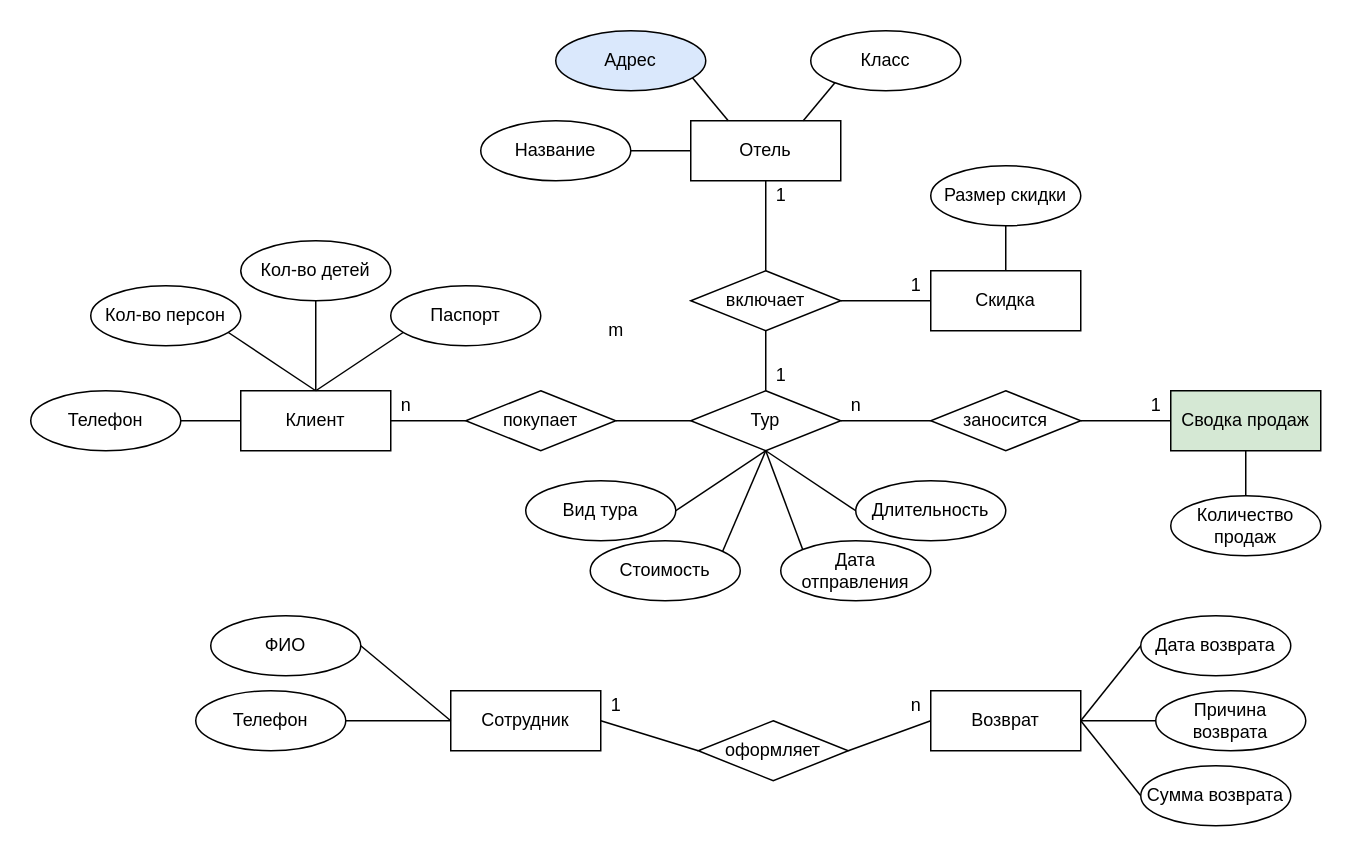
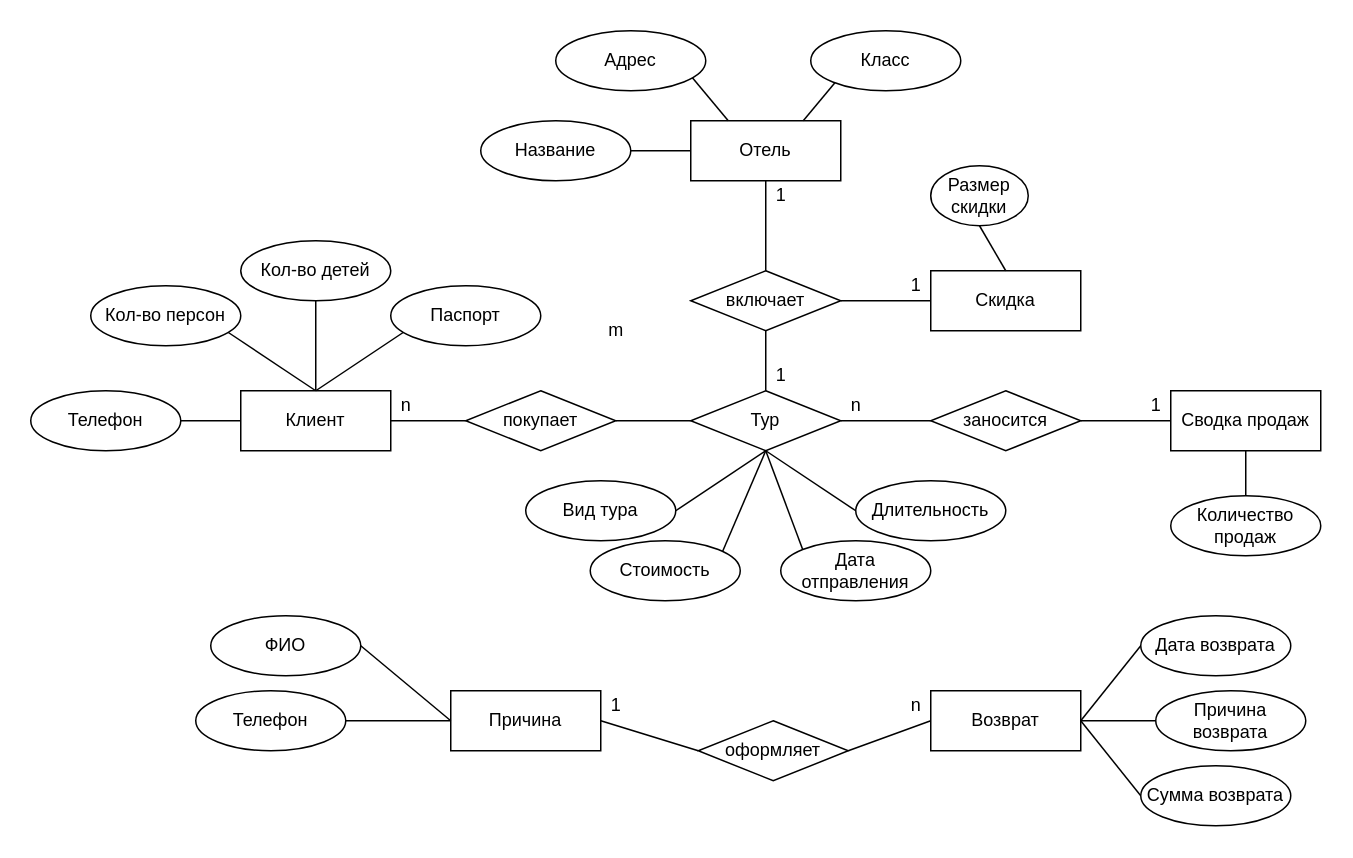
(631, 61) -> (631, 61)
(1006, 196) -> (980, 196)
(1246, 421) -> (1246, 421)
(526, 721) -> (526, 721)
